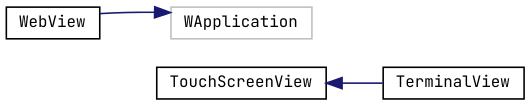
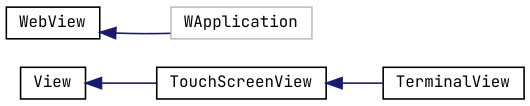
(127, 13) -> (143, 34)
none -> (53, 83)
